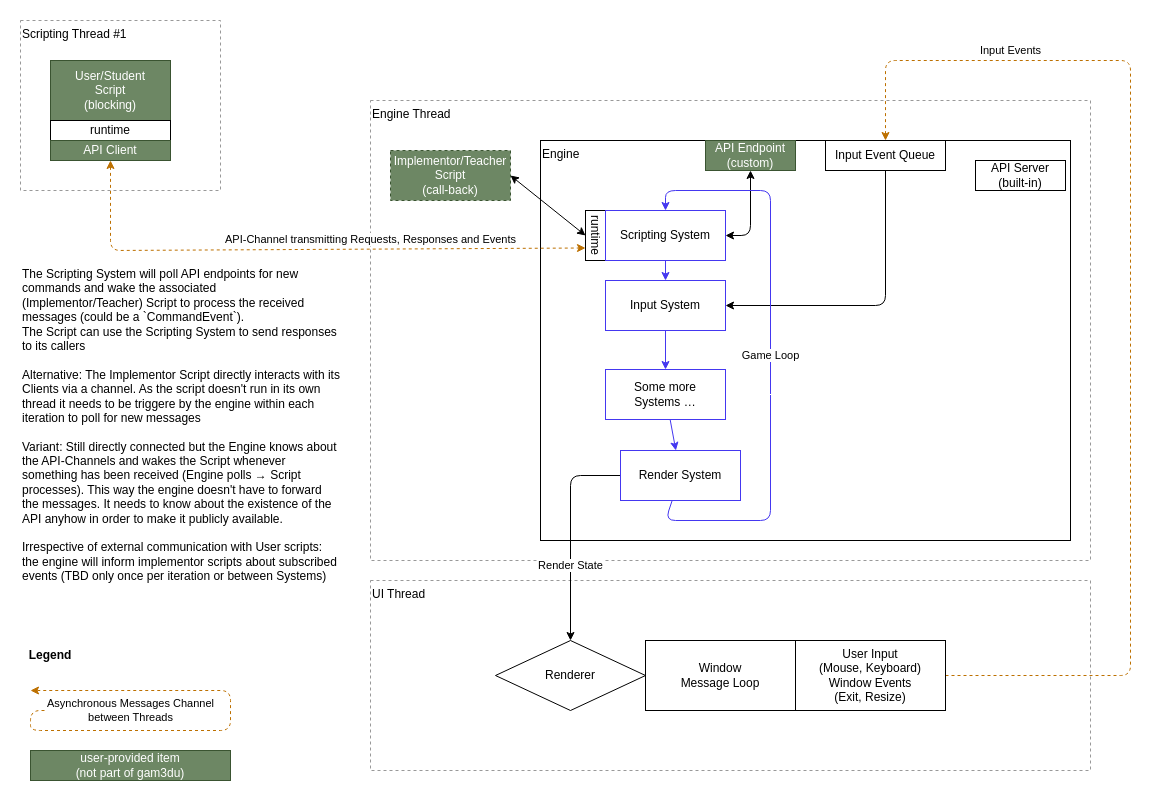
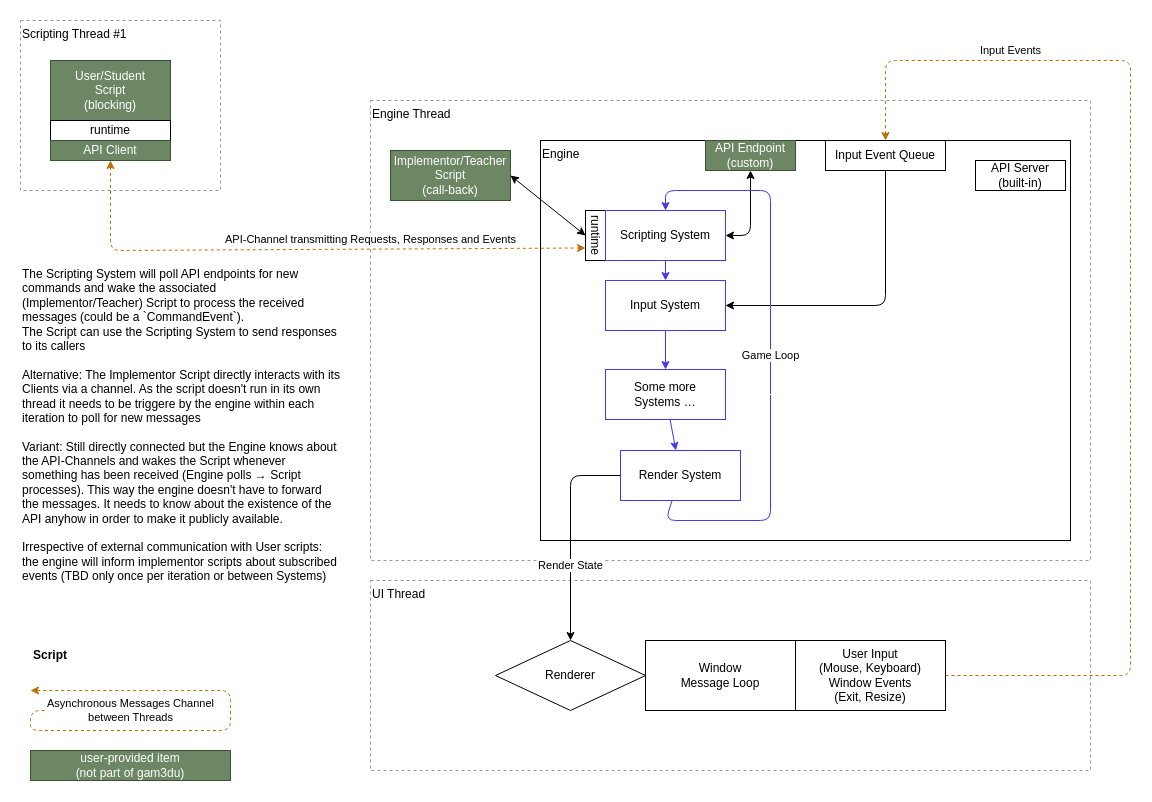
(451, 176) -> (451, 176)
(51, 656) -> (51, 656)
